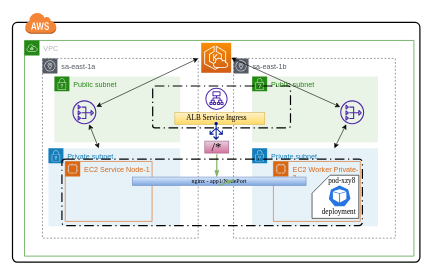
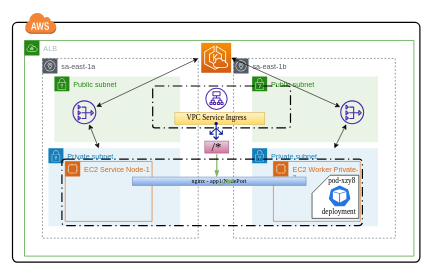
(50, 49) -> (50, 49)
(217, 119) -> (217, 119)
